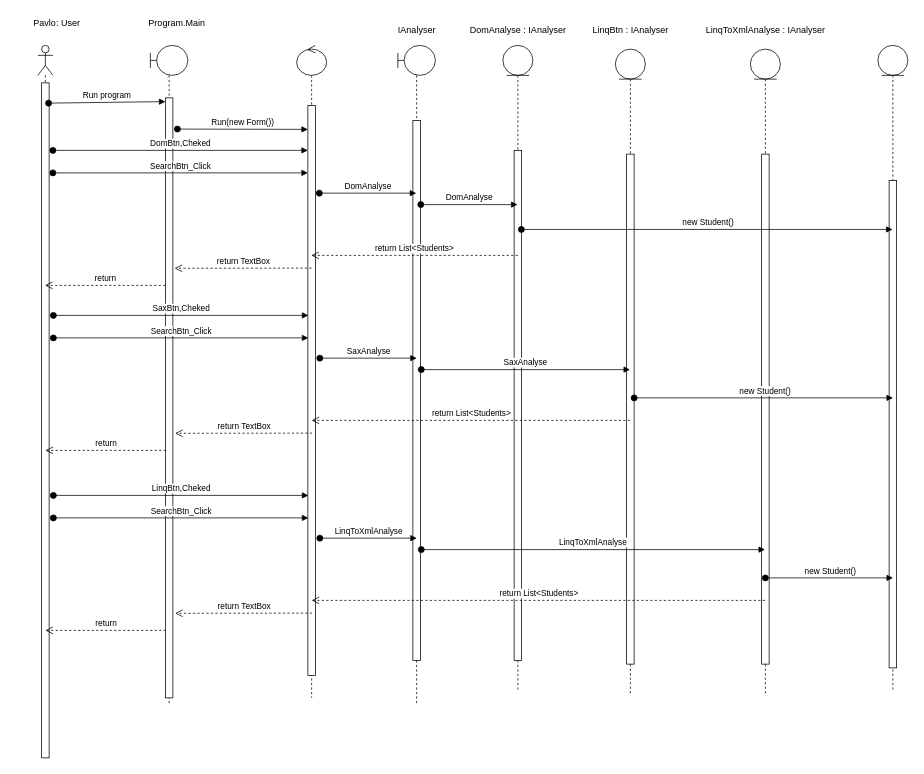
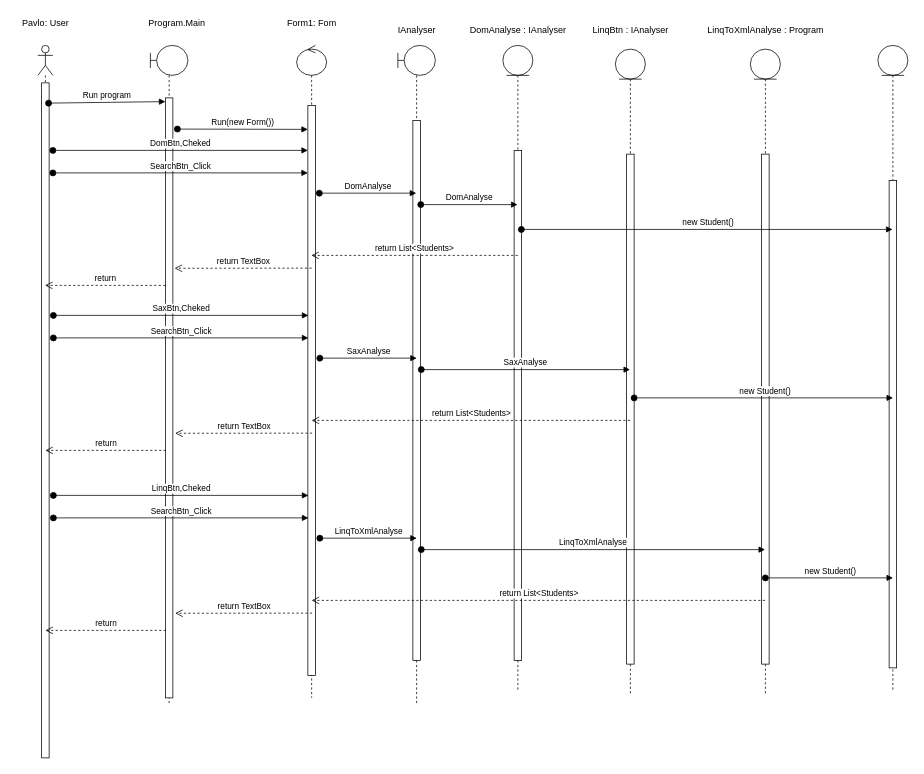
(57, 23) -> (45, 23)
none -> (312, 23)
(766, 30) -> (766, 30)
